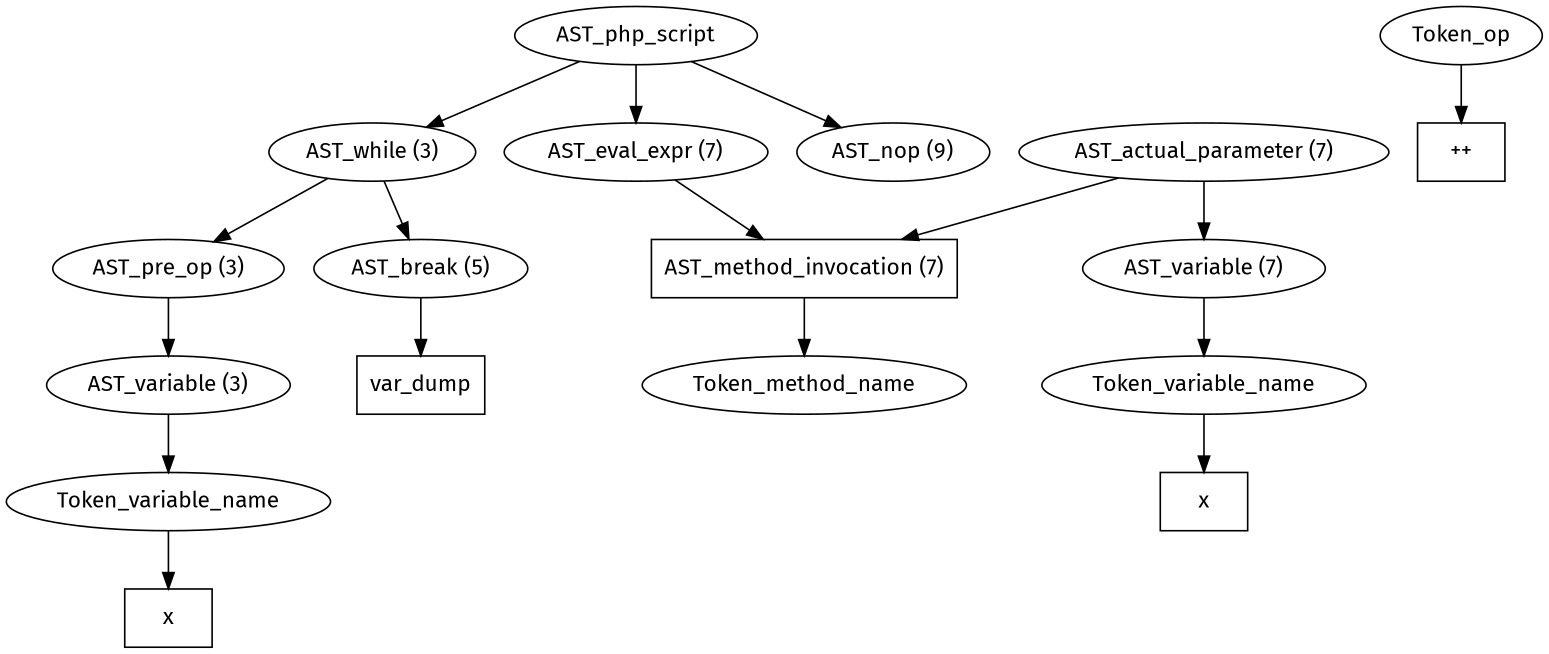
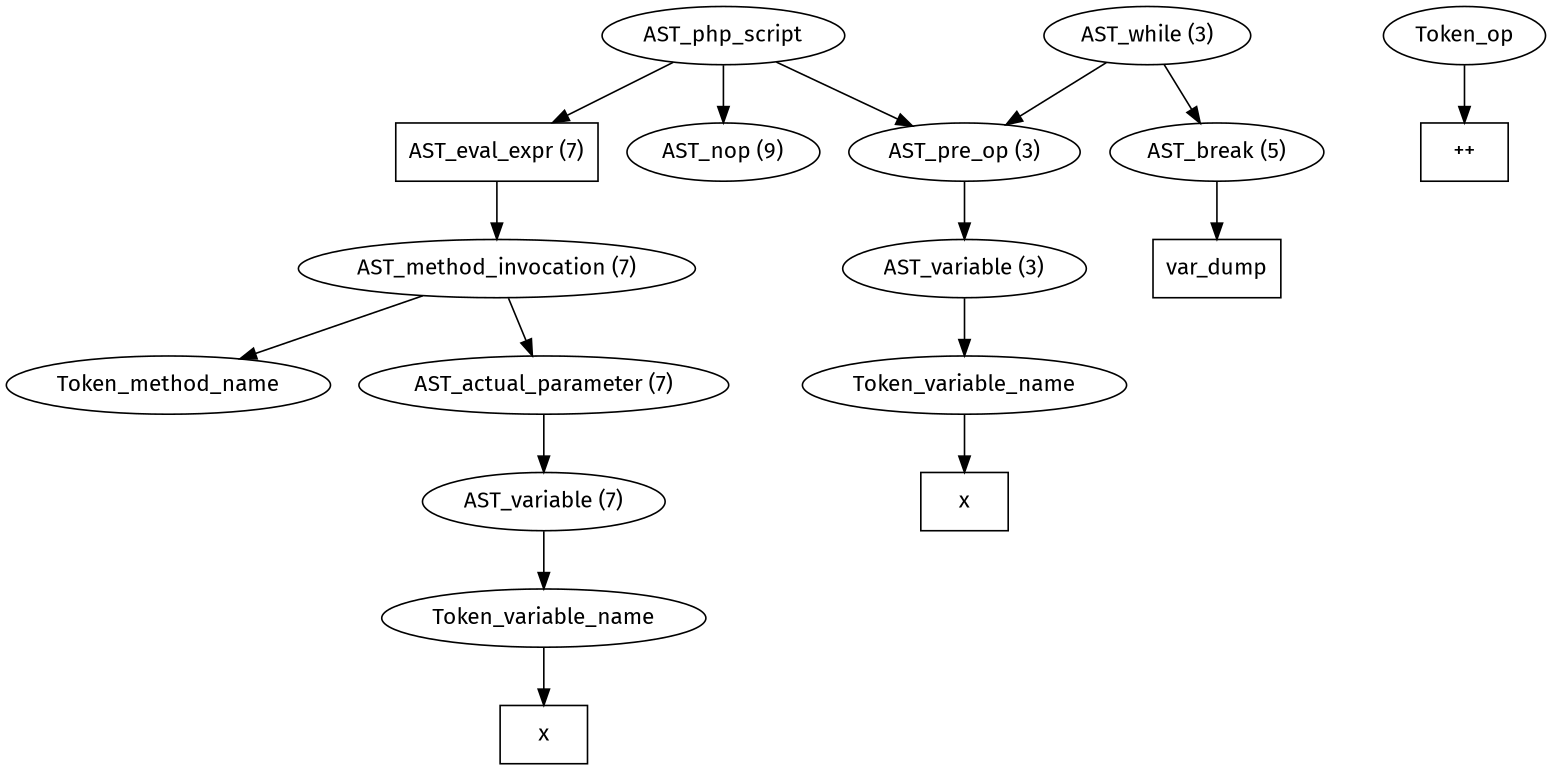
(511, 91) -> (837, 91)
(636, 152) -> (497, 152)
(1018, 206) -> (517, 319)
(804, 269) -> (497, 269)
